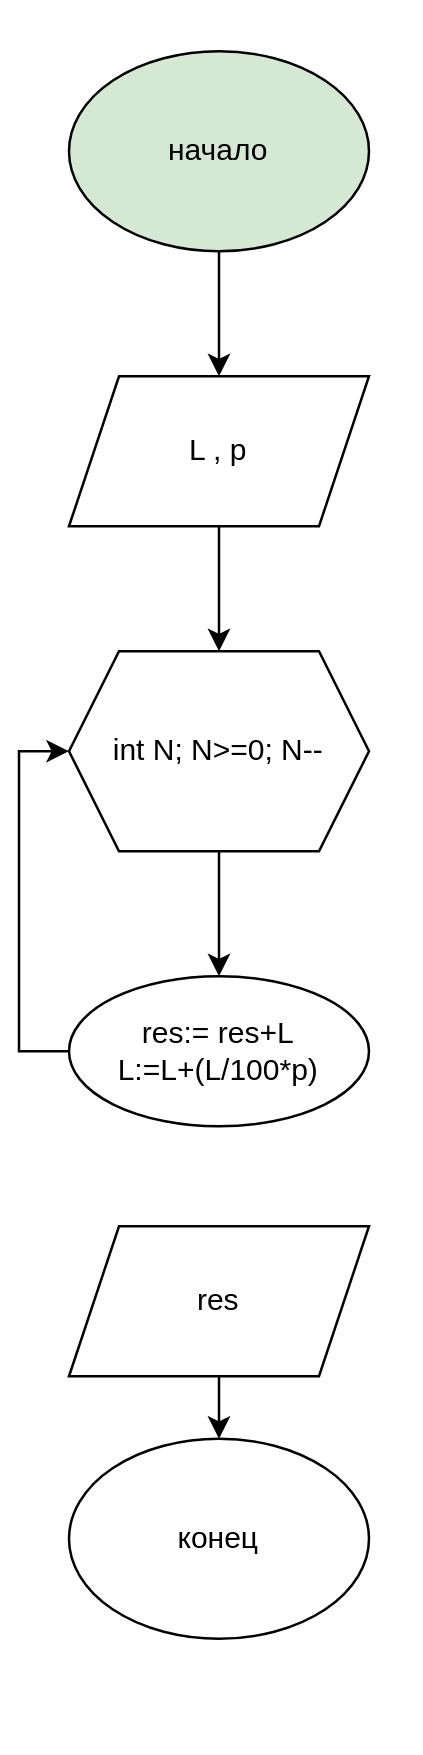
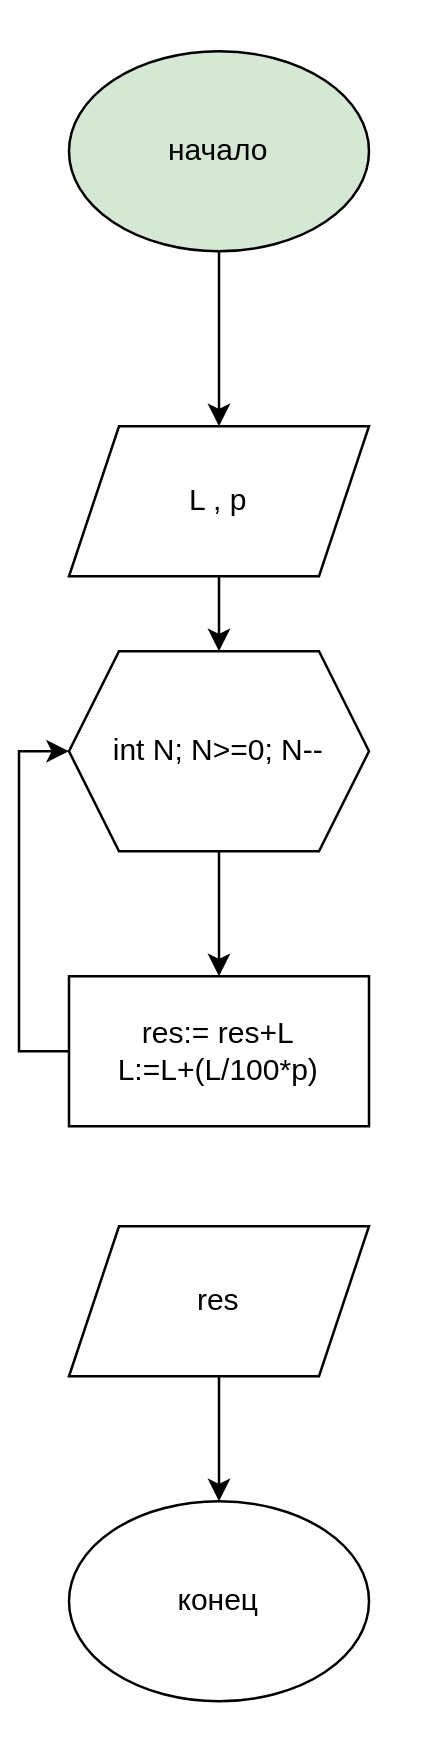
(219, 451) -> (219, 501)
(219, 1051) -> (219, 1051)
(219, 1539) -> (219, 1601)
